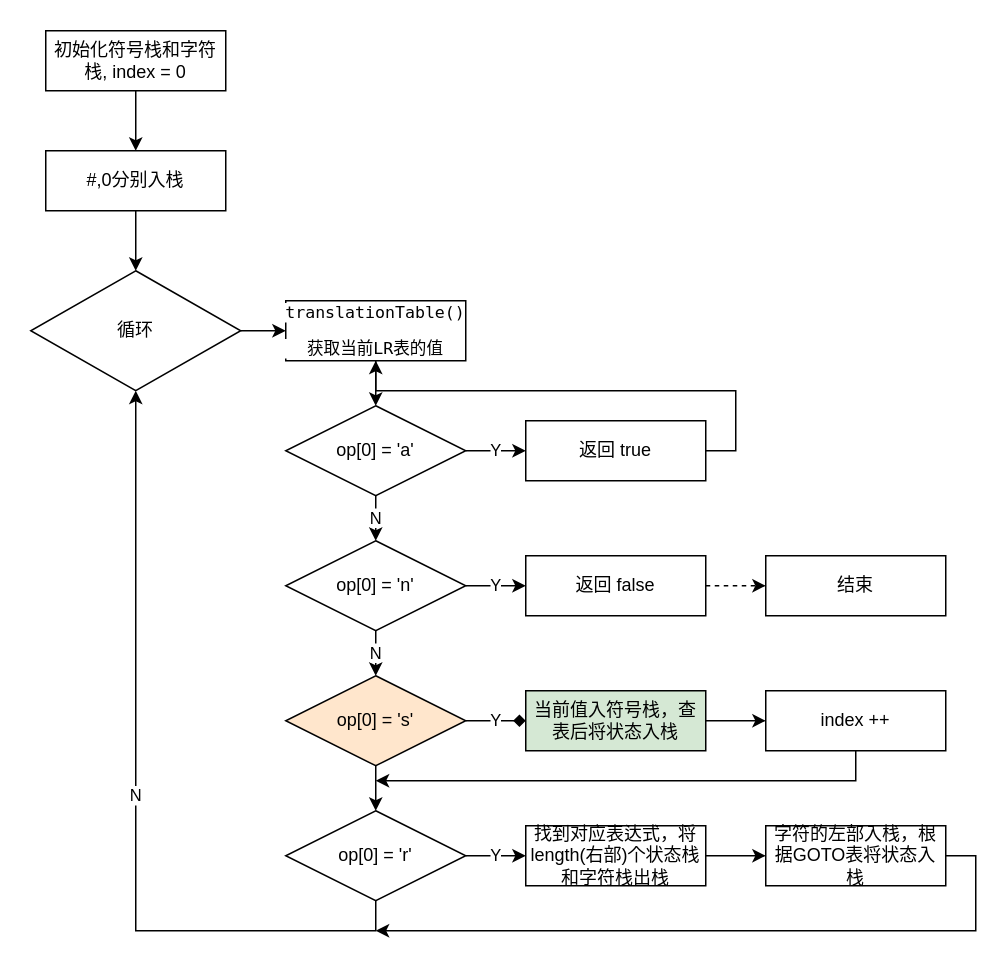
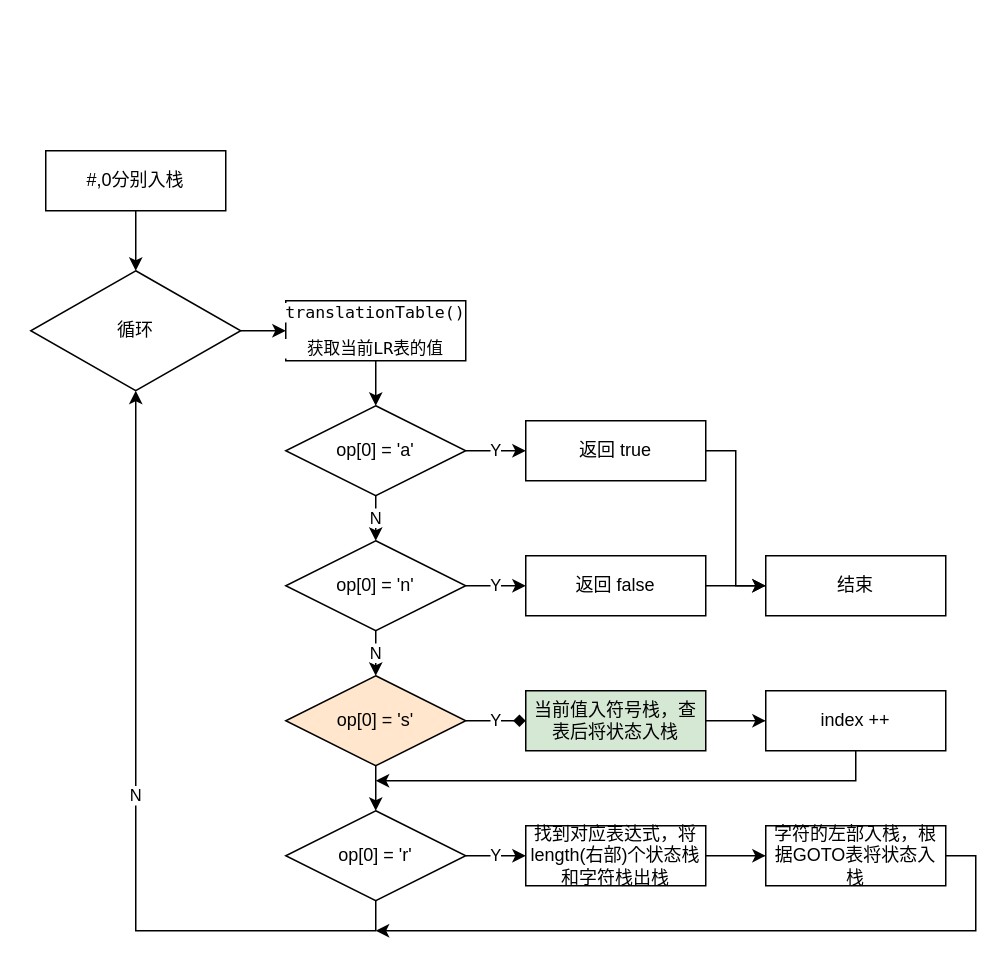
(136, 61) -> none
(136, 116) -> none
(589, 391) -> (736, 515)
(721, 586) -> (721, 586)
